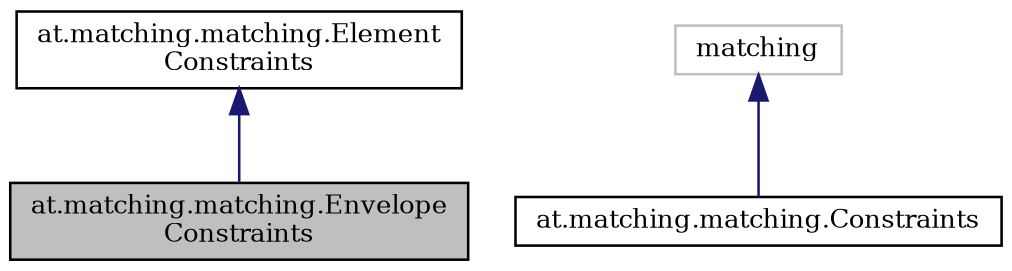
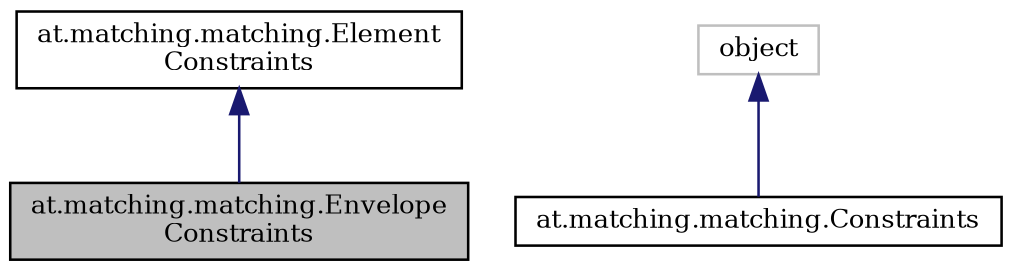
(759, 50) -> (759, 50)
